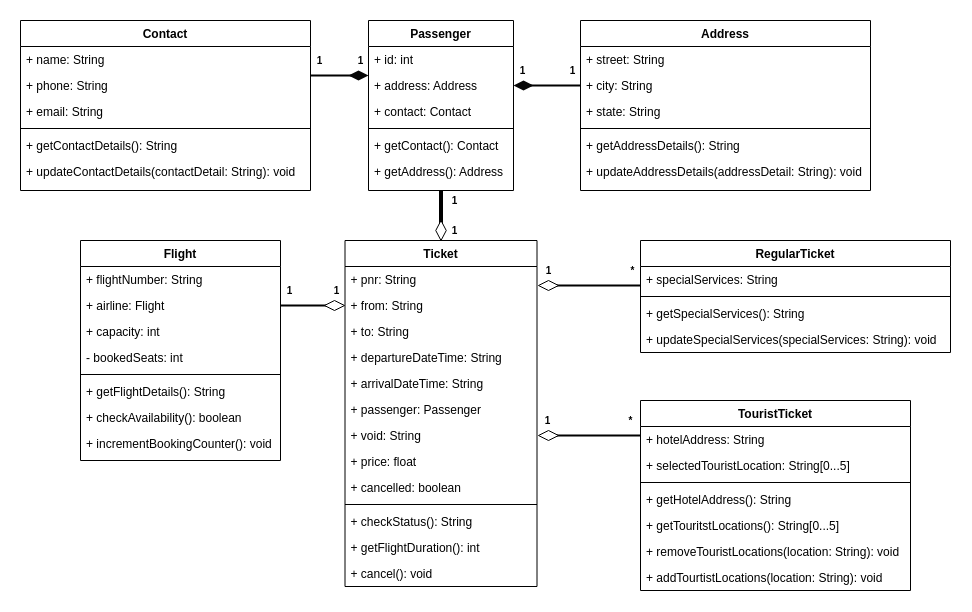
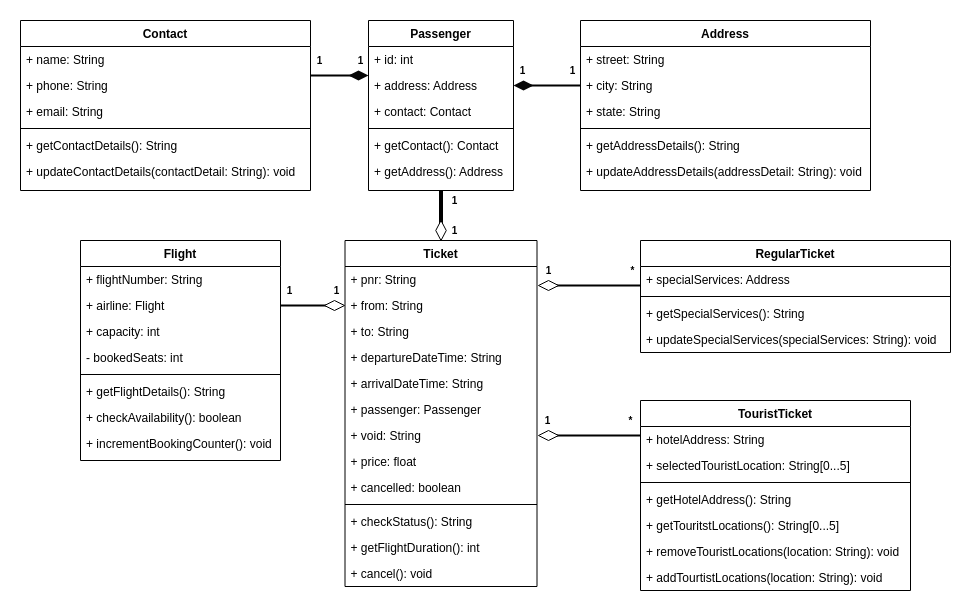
(719, 280) -> (724, 280)
